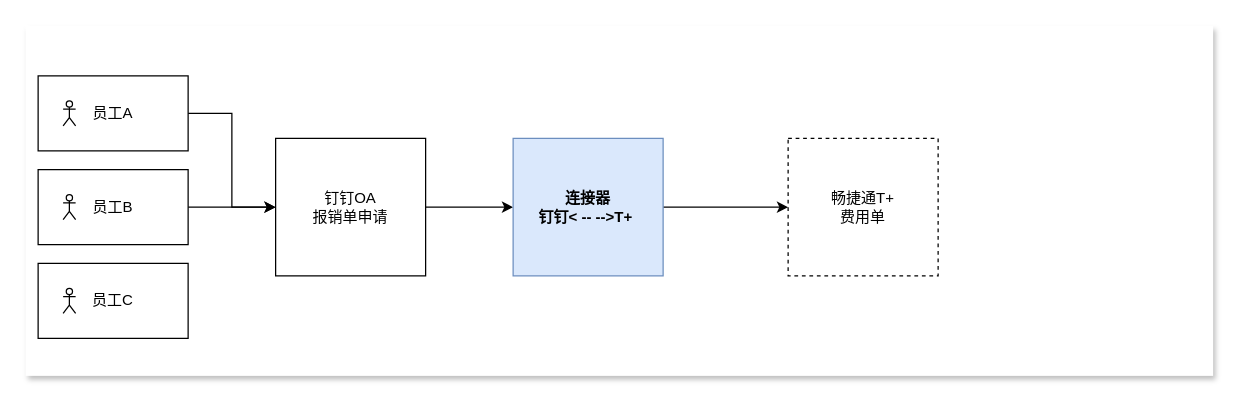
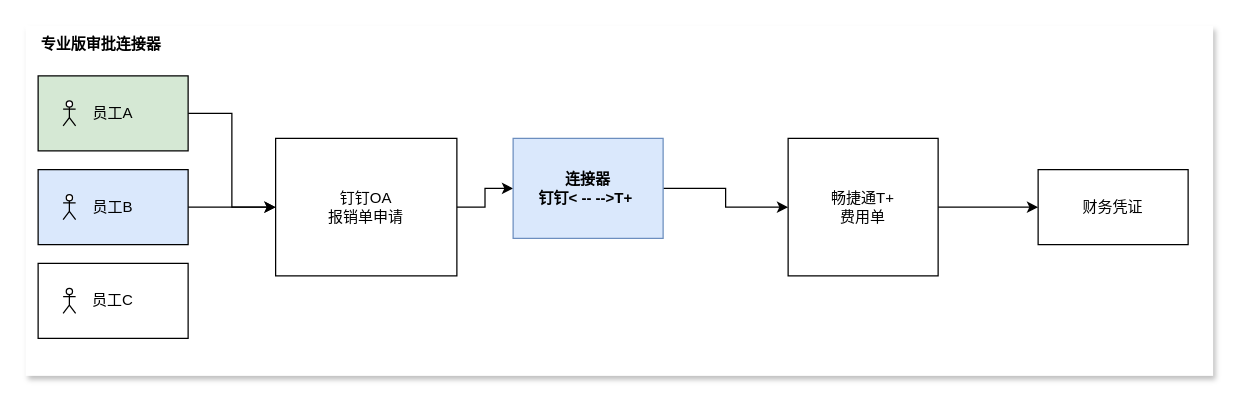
none -> (101, 44)
(113, 113) -> (113, 113)
(113, 207) -> (113, 207)
(351, 207) -> (366, 207)
(588, 207) -> (588, 188)
(863, 207) -> (863, 207)
none -> (984, 207)
none -> (1113, 207)
